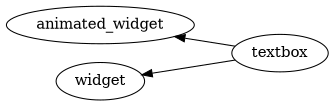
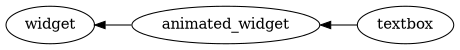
(194, 67) -> (118, 25)
